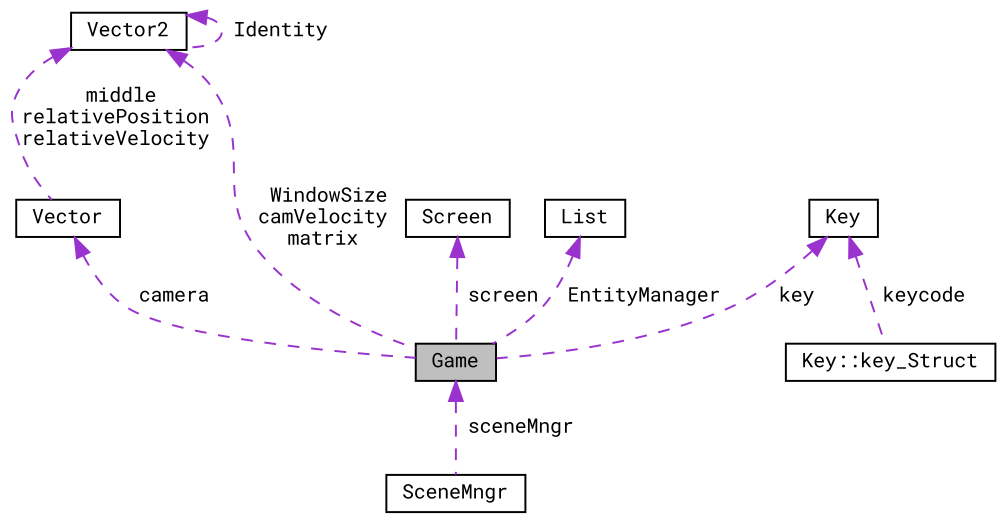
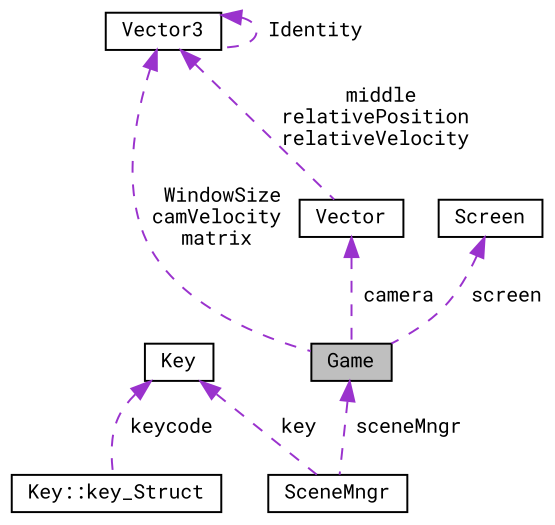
(129, 31) -> (164, 31)
(585, 218) -> none
(664, 331) -> (267, 434)
